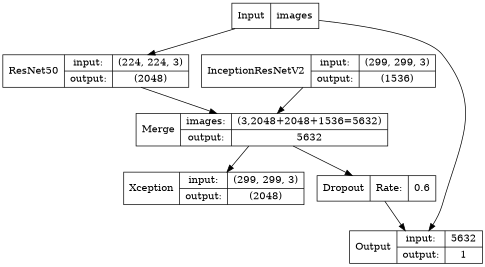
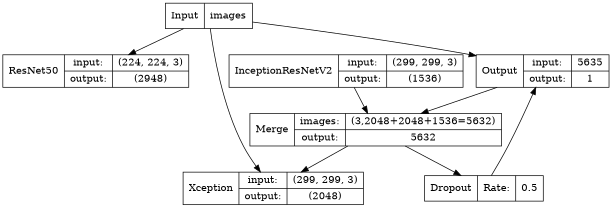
(151, 79) -> (151, 79)
(175, 99) -> (463, 99)
none -> (225, 100)
(422, 188) -> (530, 188)
(464, 239) -> (590, 63)
